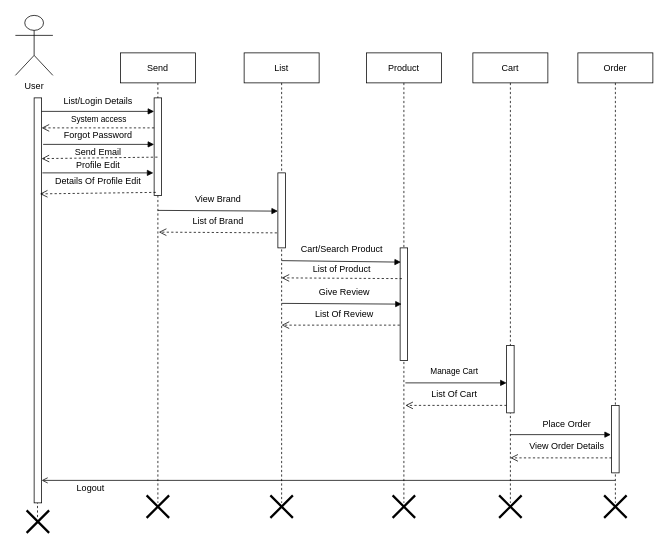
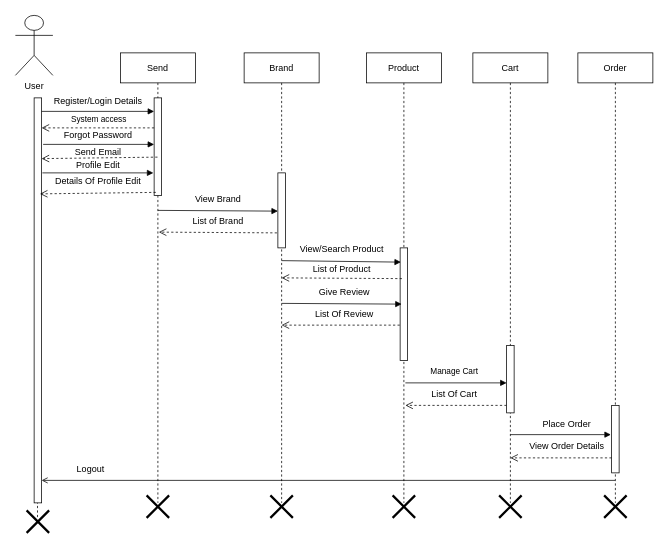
(282, 68) -> (282, 68)
(98, 102) -> (98, 102)
(342, 249) -> (342, 249)
(90, 488) -> (90, 469)
